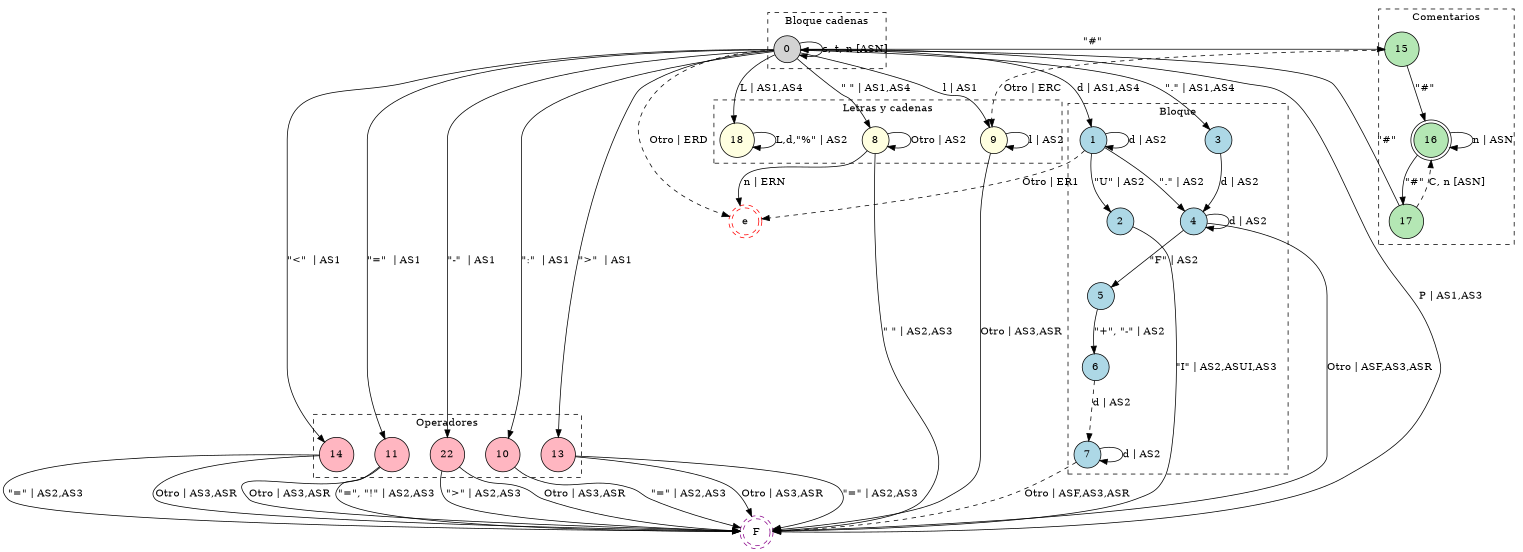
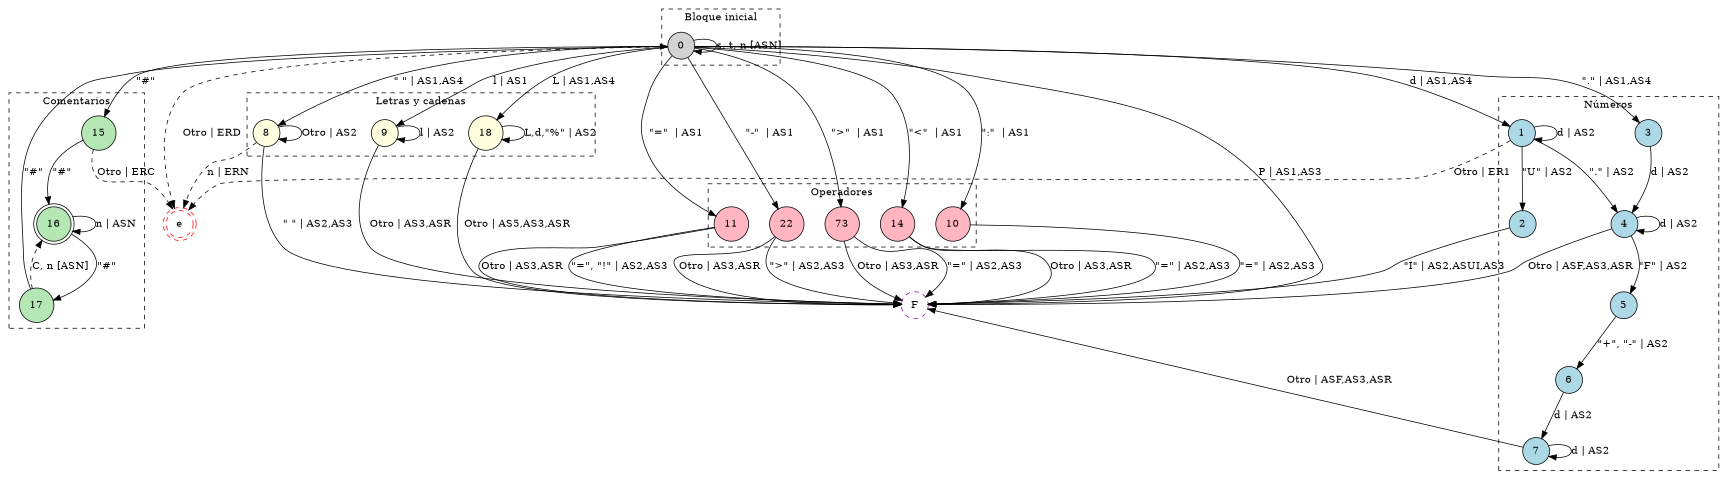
(827, 21) -> (721, 18)
(1194, 56) -> (122, 182)
(1178, 112) -> (1609, 105)
(769, 168) -> (214, 162)
none -> (617, 297)
(1092, 407) -> (1554, 412)
(558, 455) -> (842, 224)
(933, 514) -> (1229, 379)
(757, 532) -> (915, 305)
